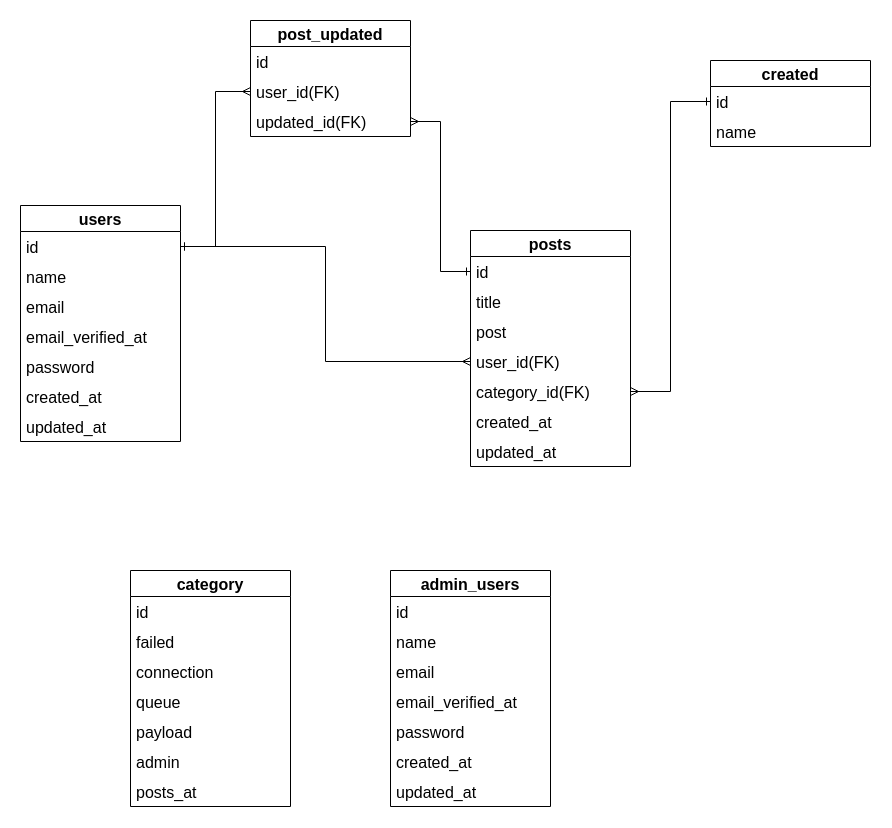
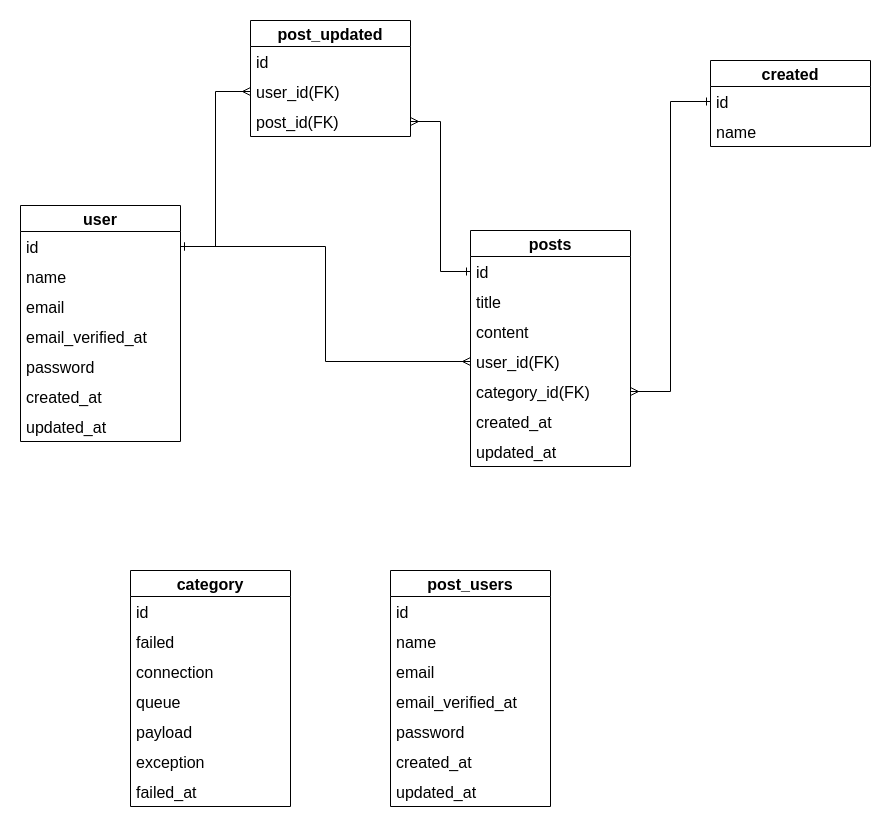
(317, 123) -> (303, 123)
(100, 220) -> (100, 220)
(494, 333) -> (507, 333)
(470, 585) -> (470, 585)
(156, 763) -> (174, 763)
(172, 793) -> (172, 793)
